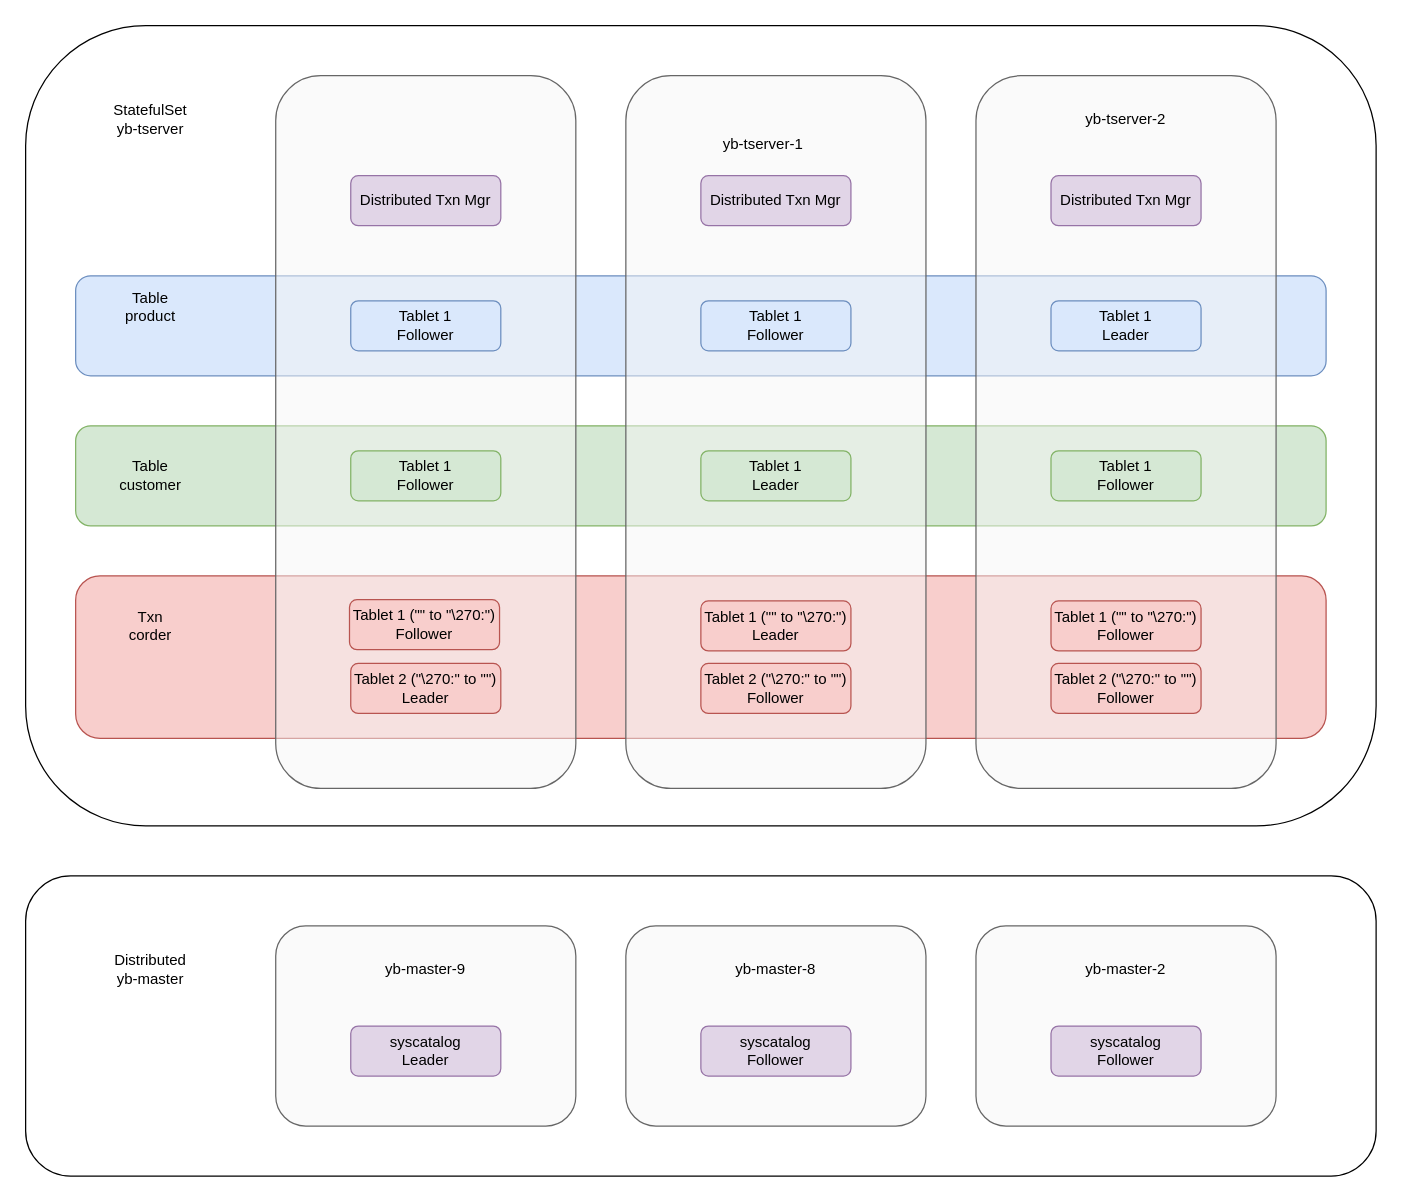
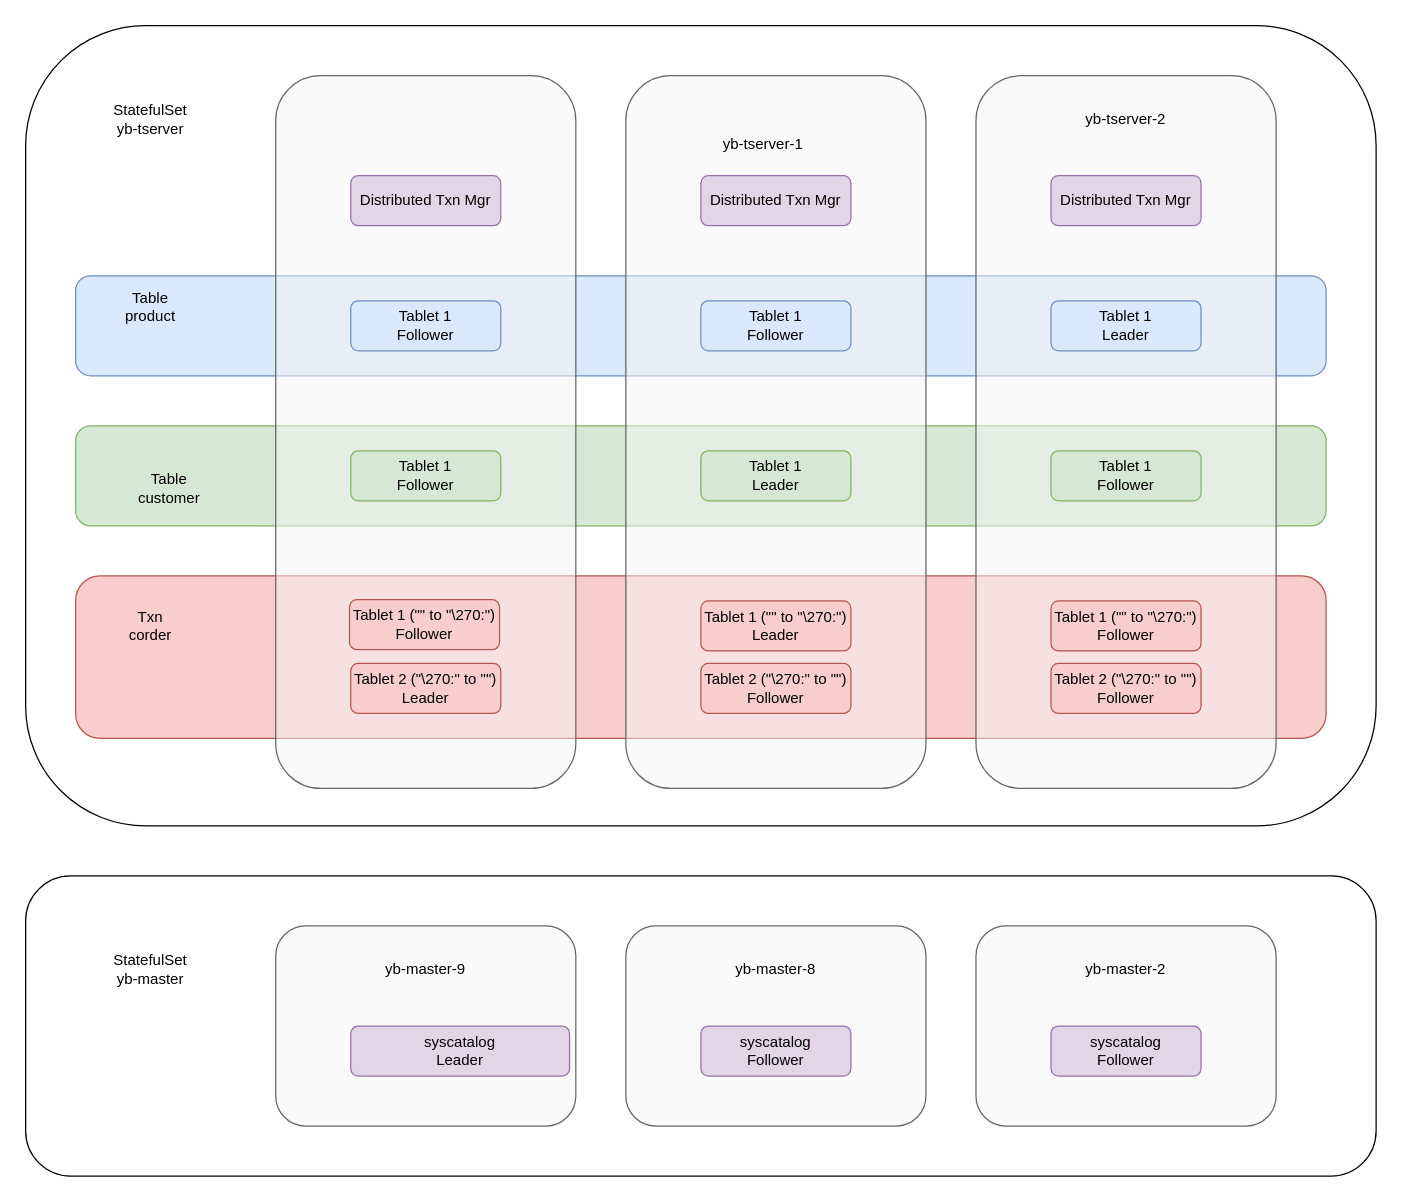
(151, 476) -> (169, 488)
(151, 969) -> (151, 969)
(426, 1051) -> (460, 1051)
